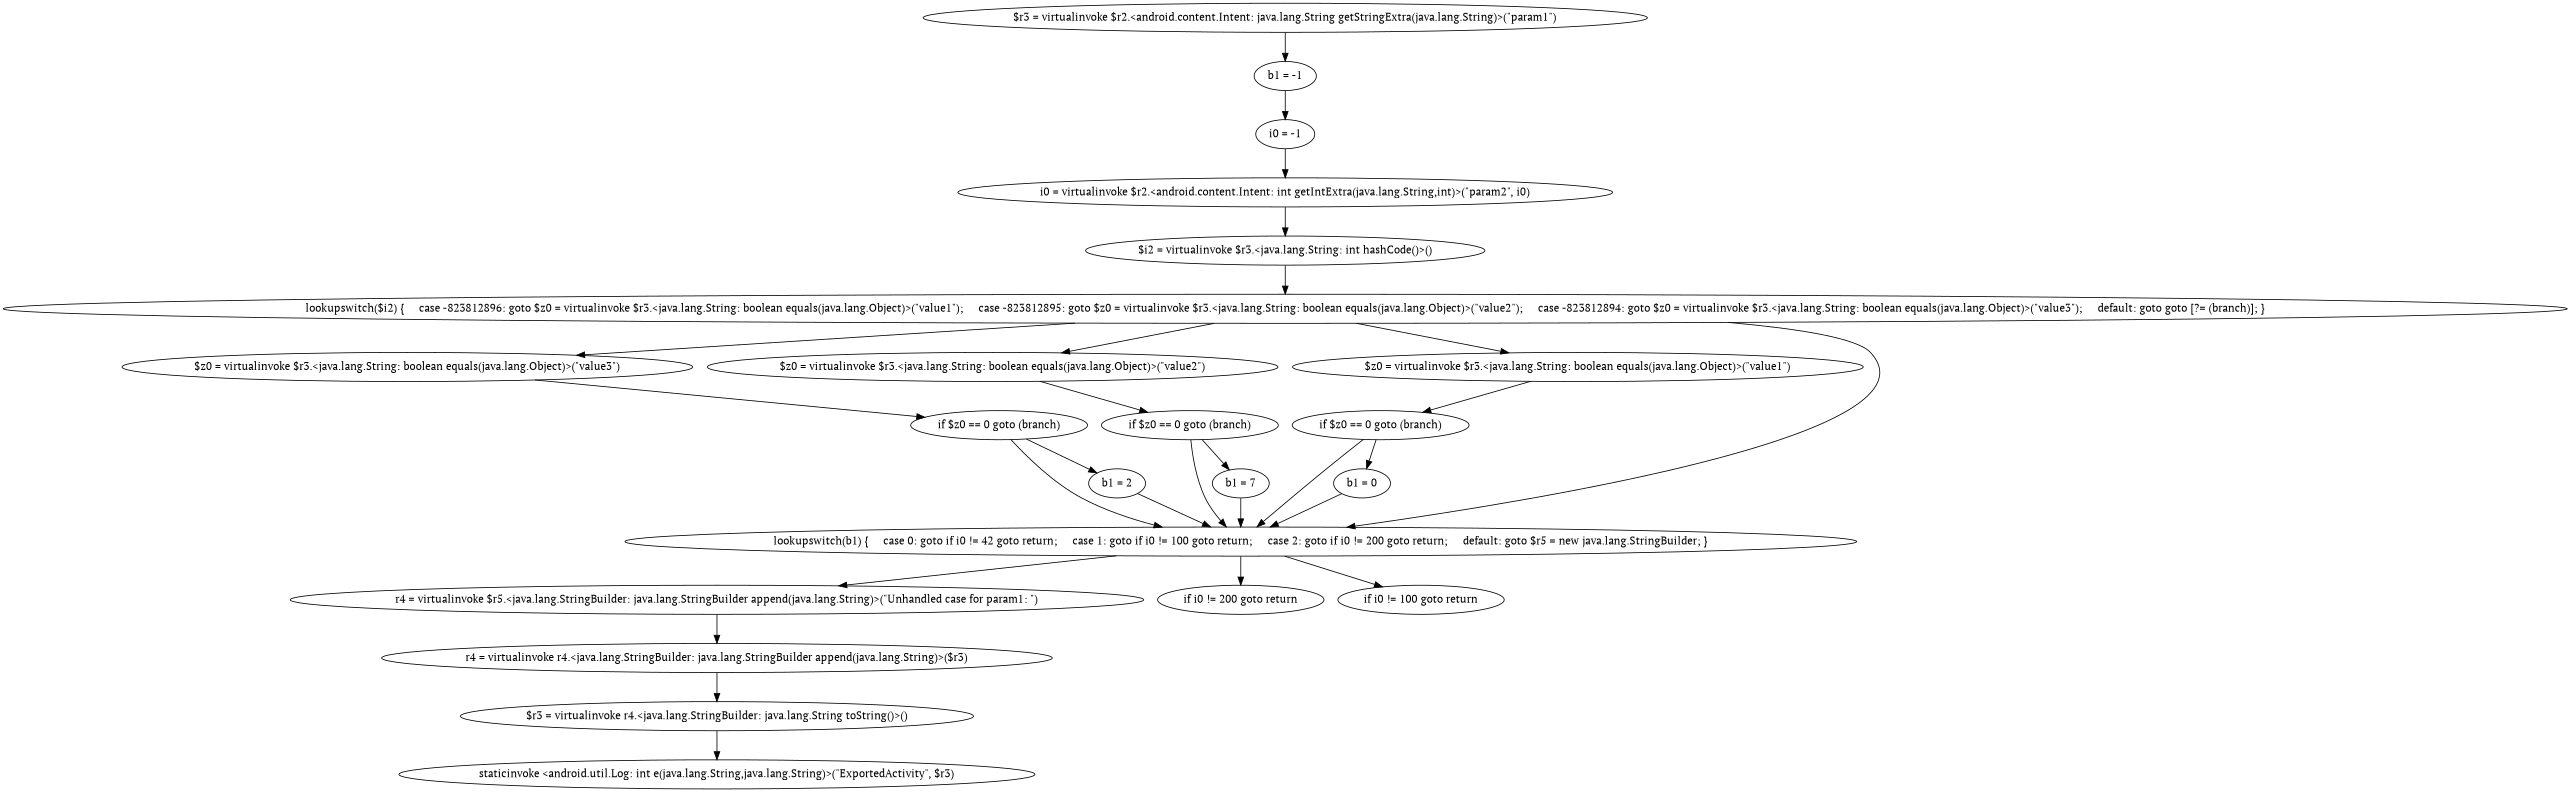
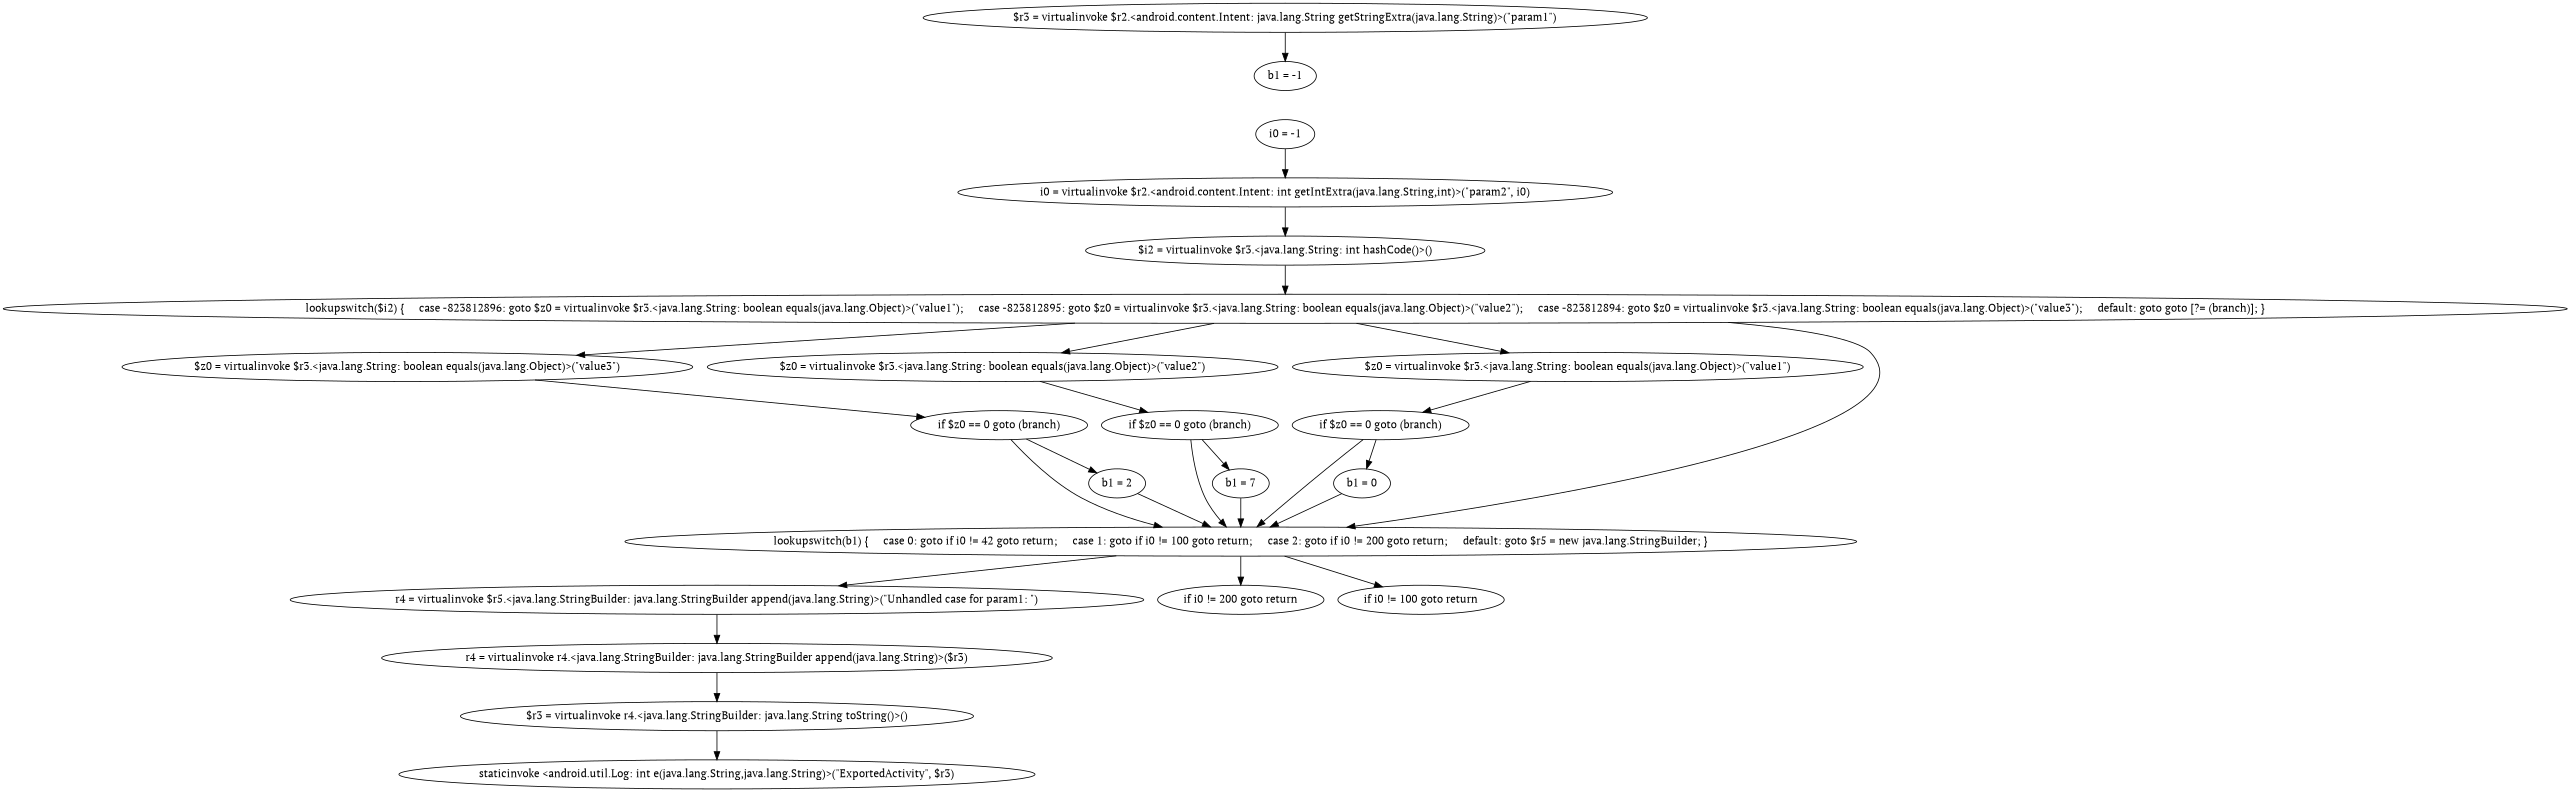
(1285, 101) -> none
